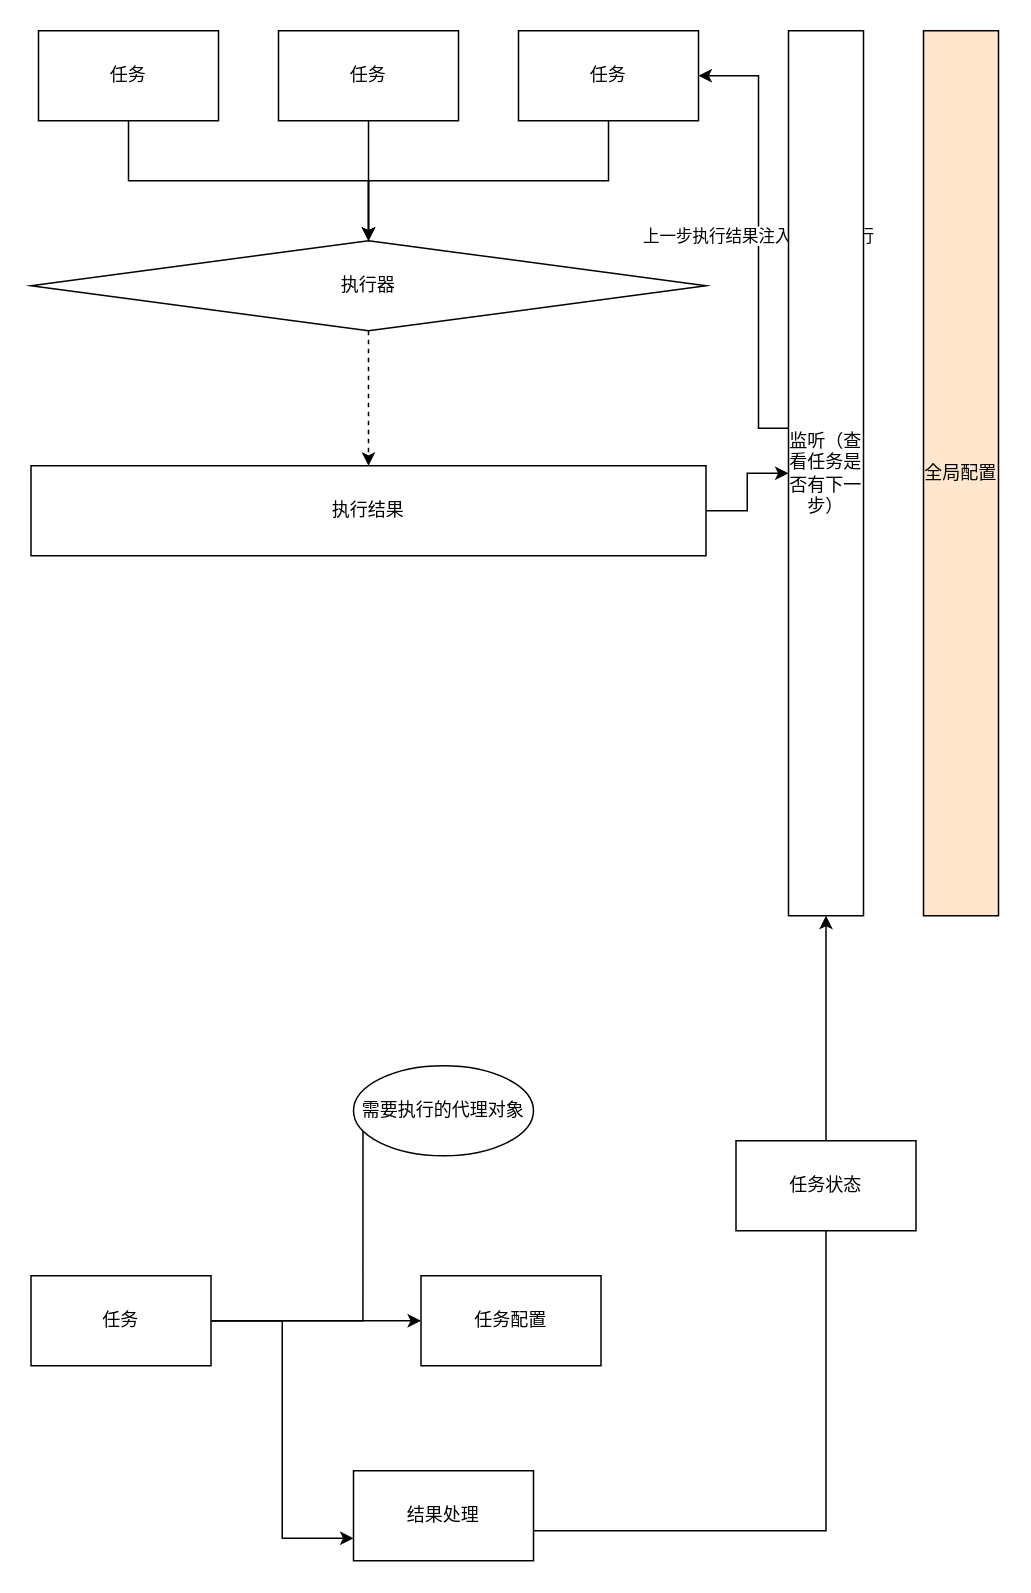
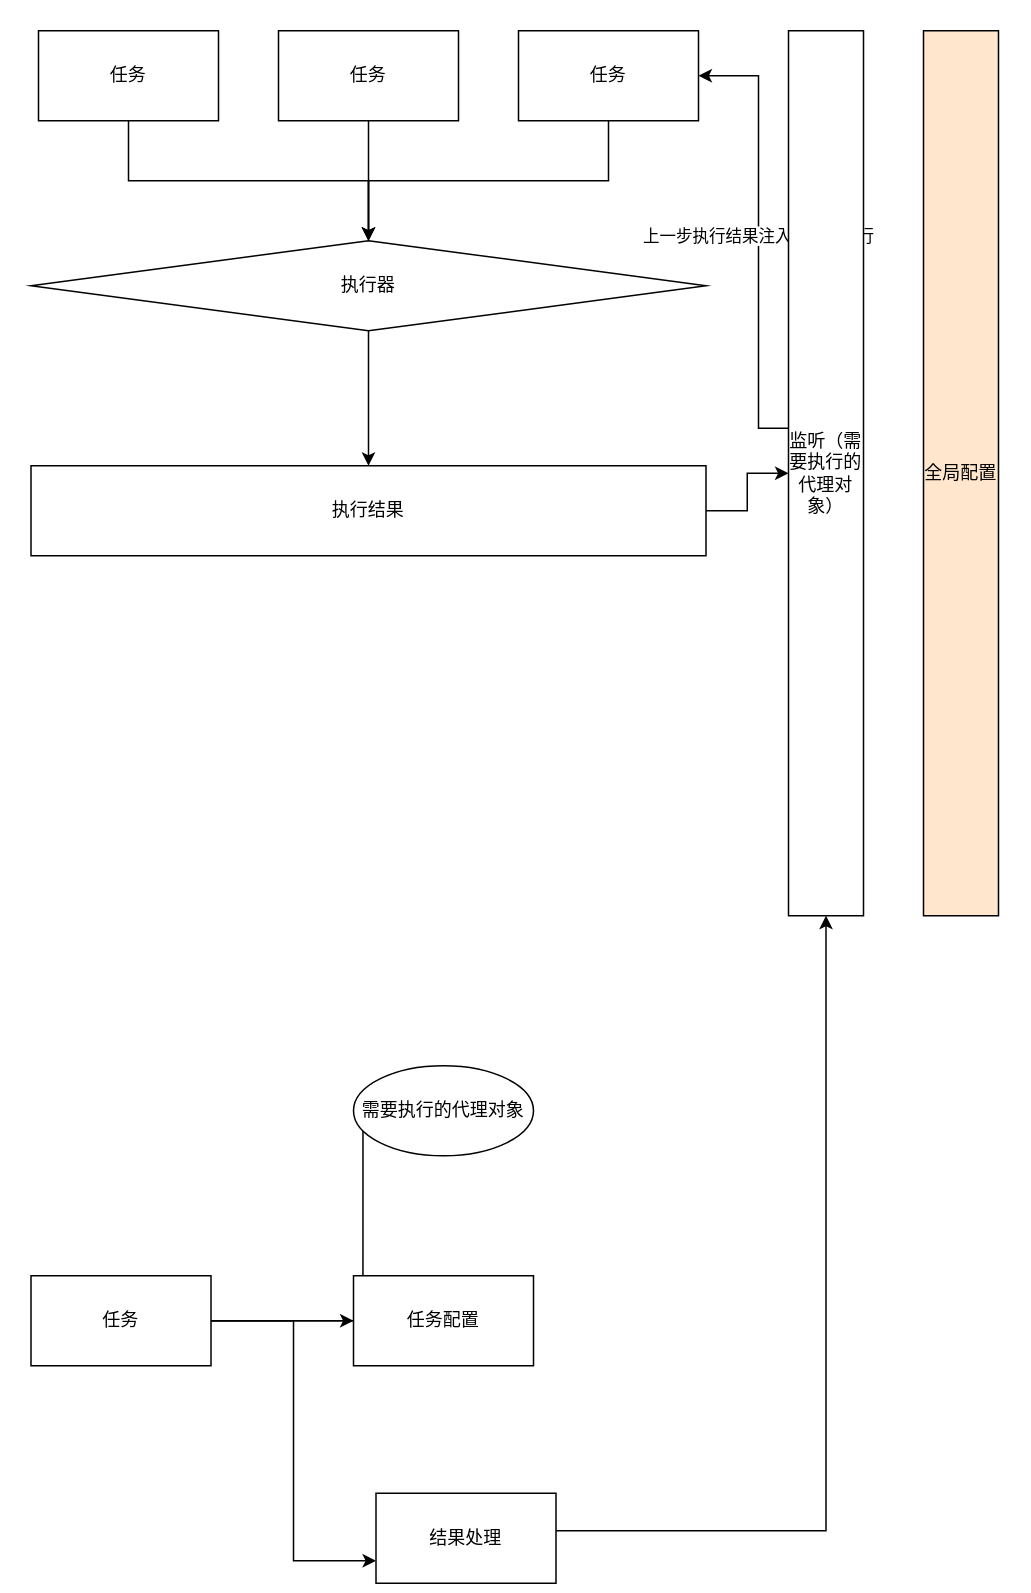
(368, 394) -> (368, 394)
(826, 473) -> (826, 473)
(826, 1186) -> none
(511, 1321) -> (443, 1321)
(443, 1516) -> (466, 1538)
